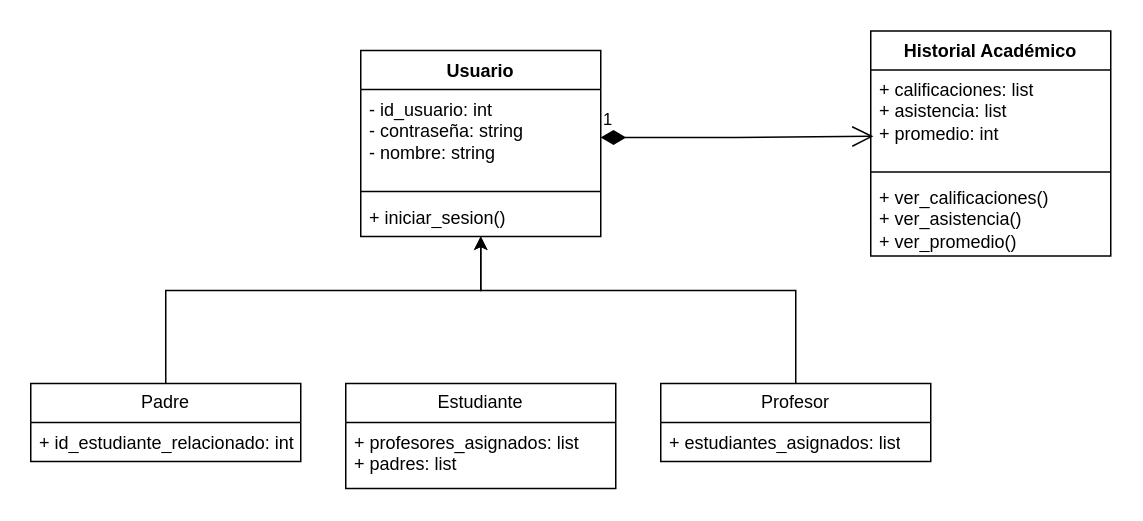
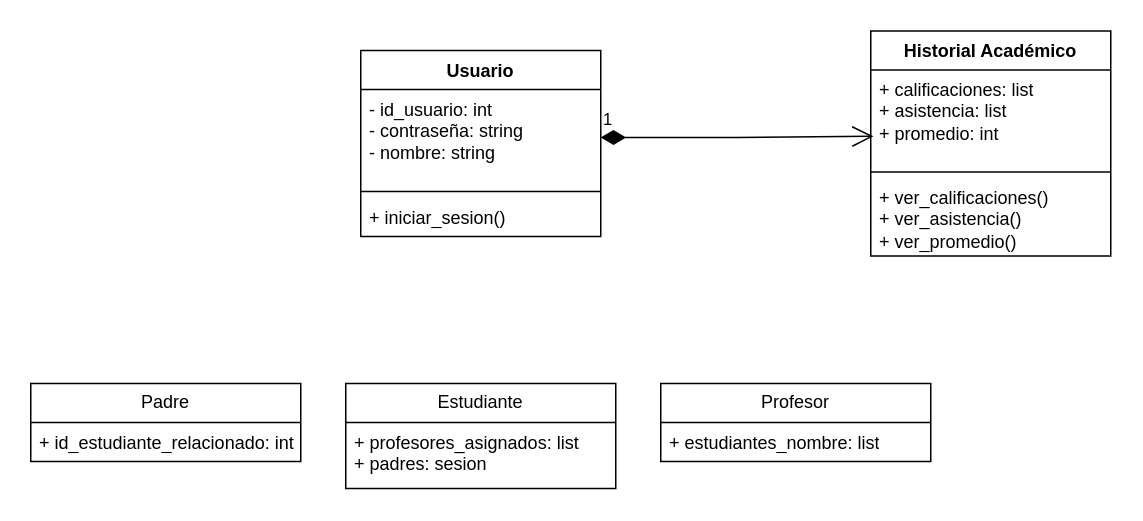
(276, 290) -> none
(685, 290) -> none
(482, 454) -> (482, 454)
(797, 454) -> (787, 444)
